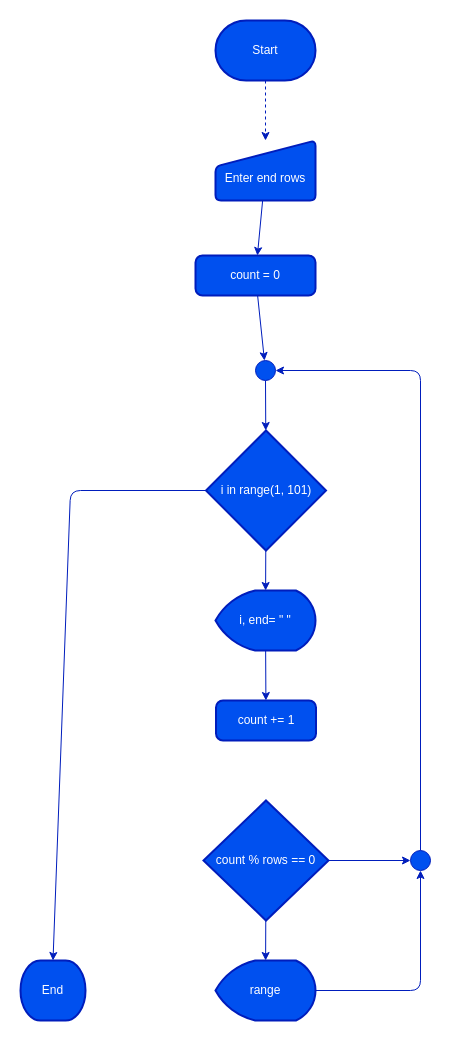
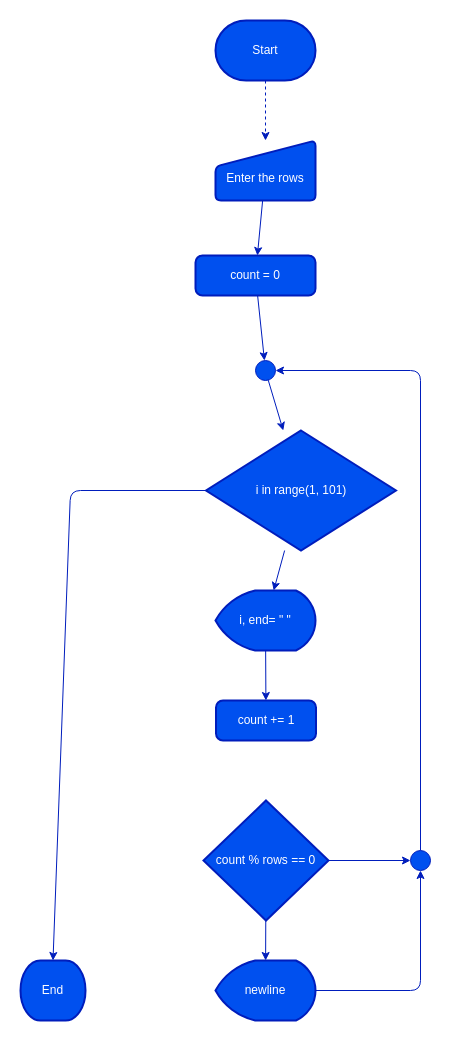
(266, 171) -> (266, 171)
(266, 491) -> (301, 491)
(266, 991) -> (266, 991)
